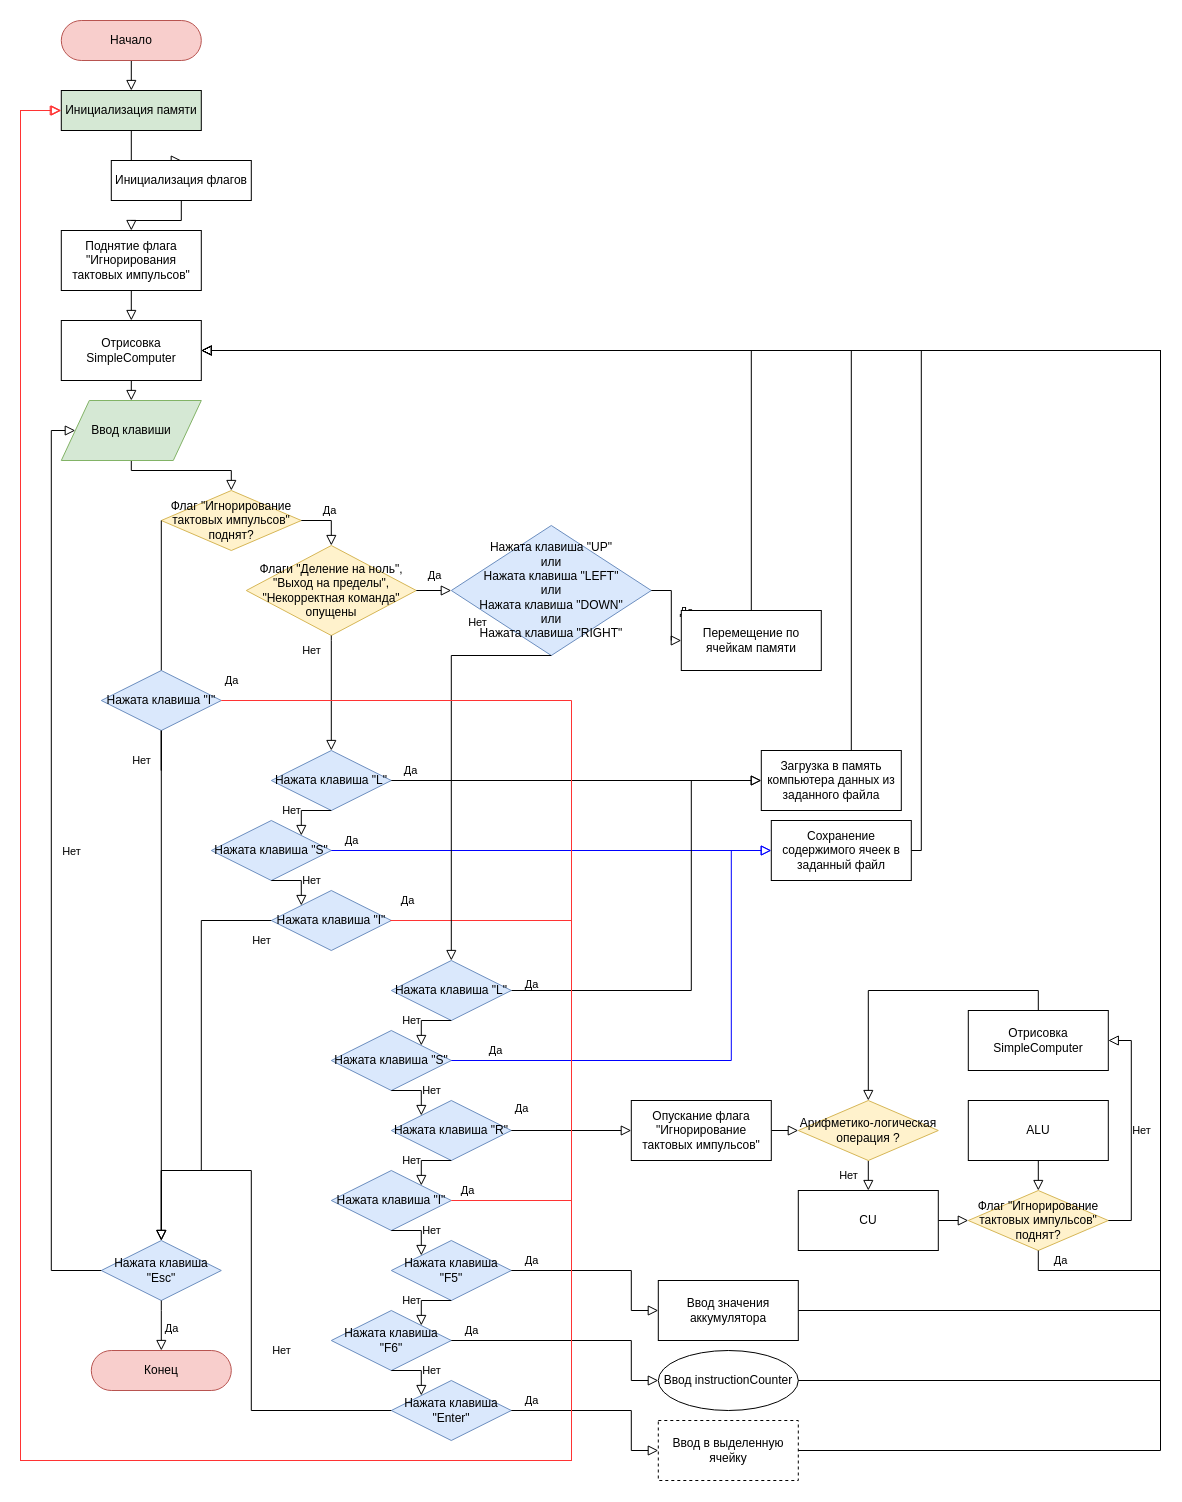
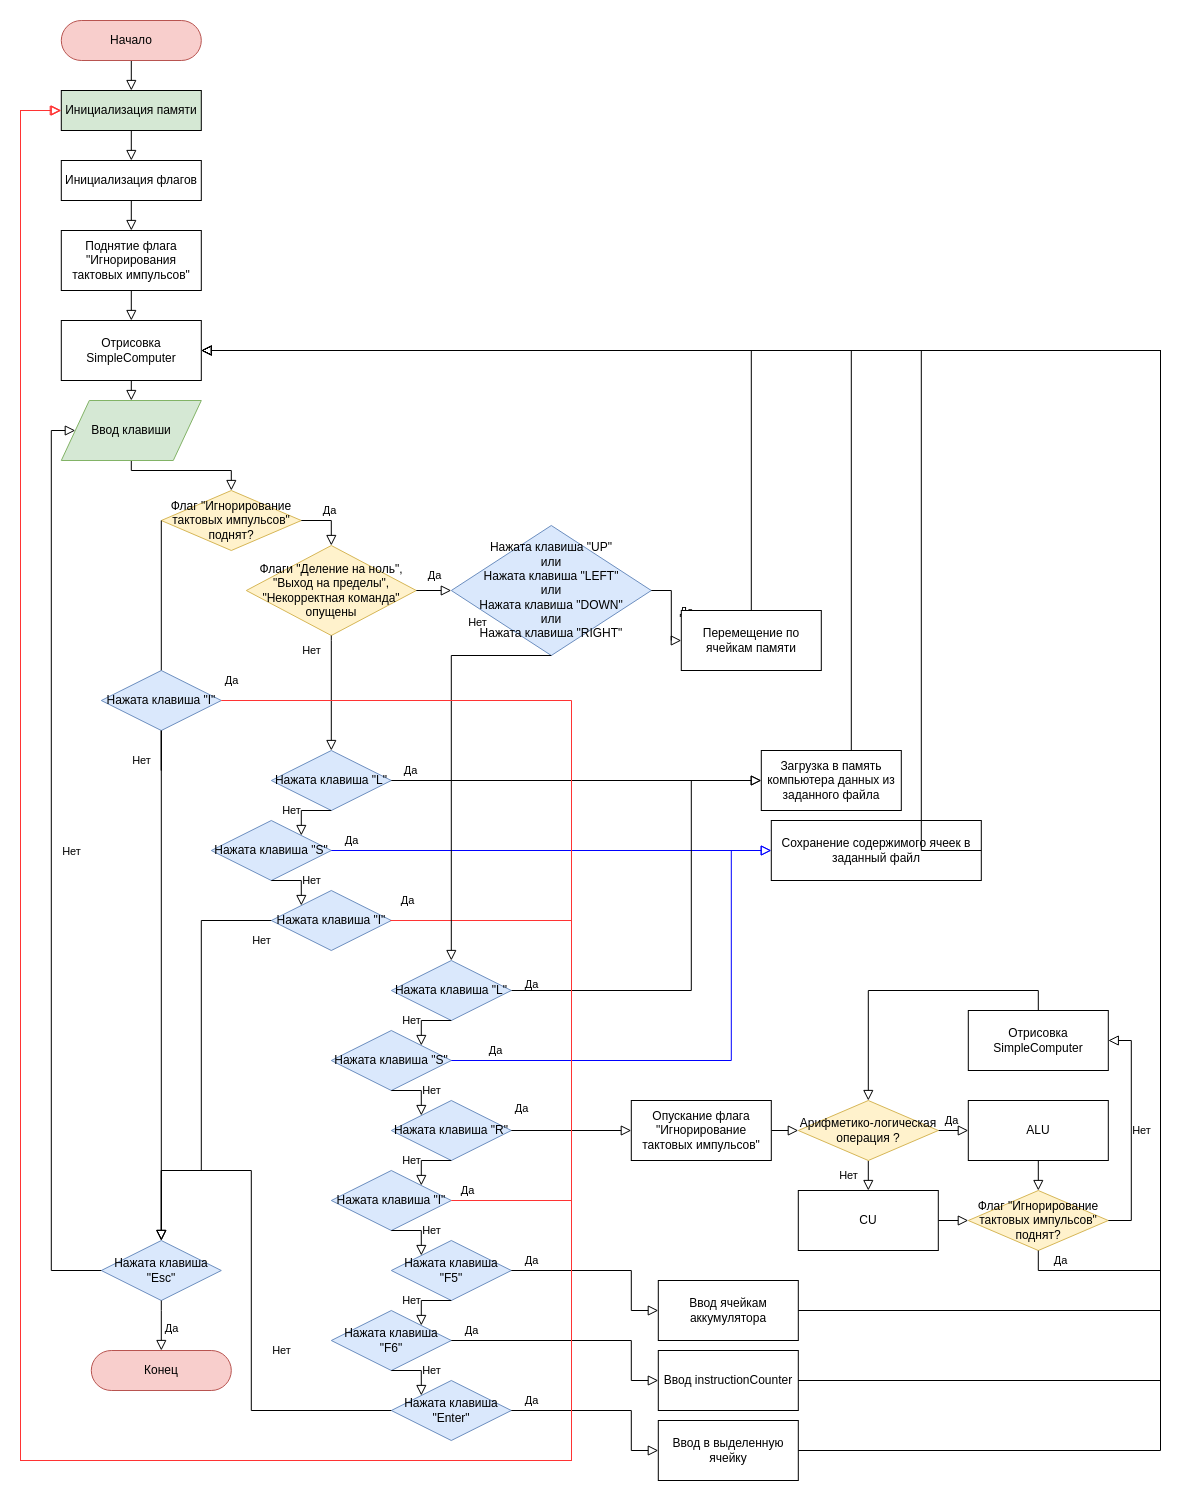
(181, 181) -> (131, 181)
(841, 851) -> (876, 851)
none -> (948, 1131)
(729, 1311) -> (729, 1311)
(728, 1381) -> (728, 1381)
(728, 1451) -> (728, 1451)
